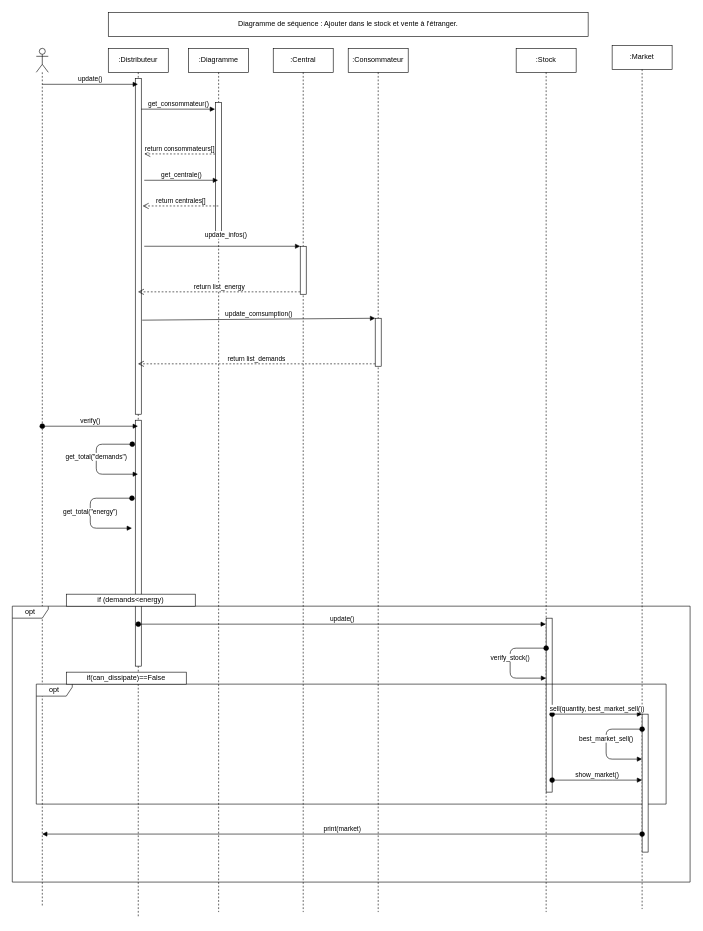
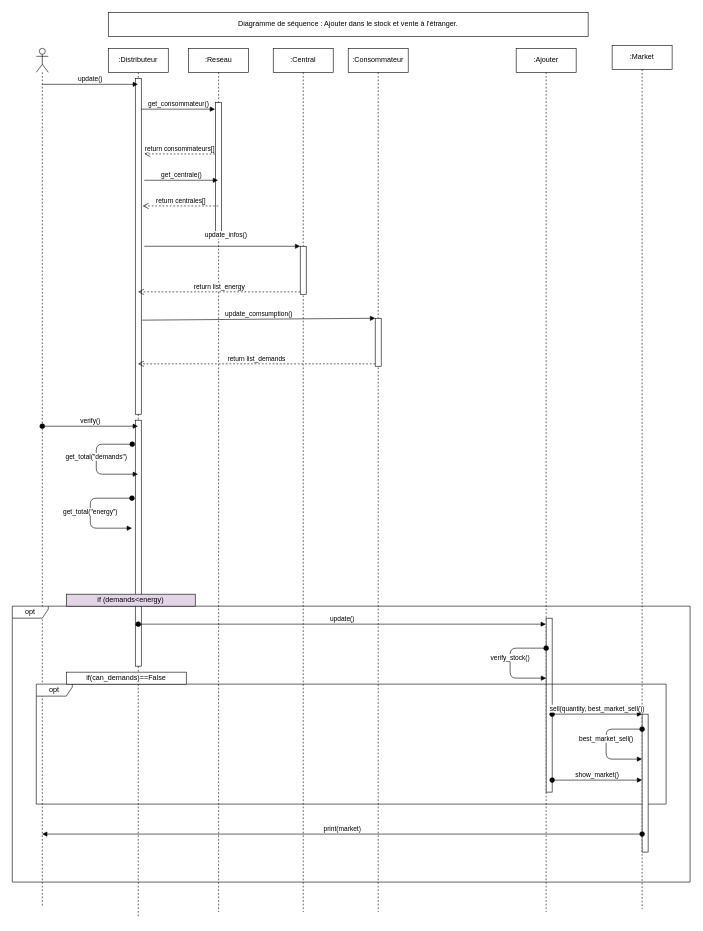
(219, 60) -> (219, 60)
(546, 60) -> (546, 60)
(131, 600) -> (131, 600)
(126, 678) -> (126, 678)
